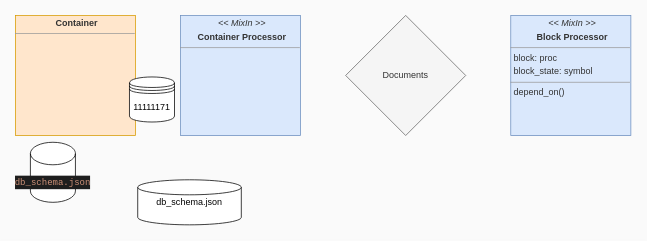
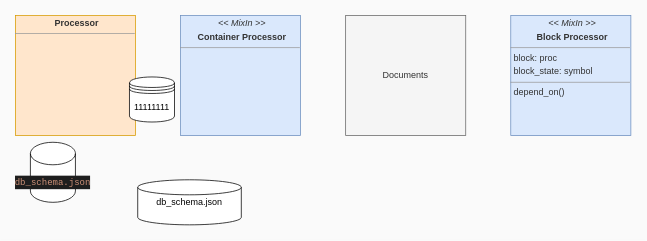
(37, 15) -> (38, 15)
(405, 75) -> (405, 75)
(152, 107) -> (152, 107)
